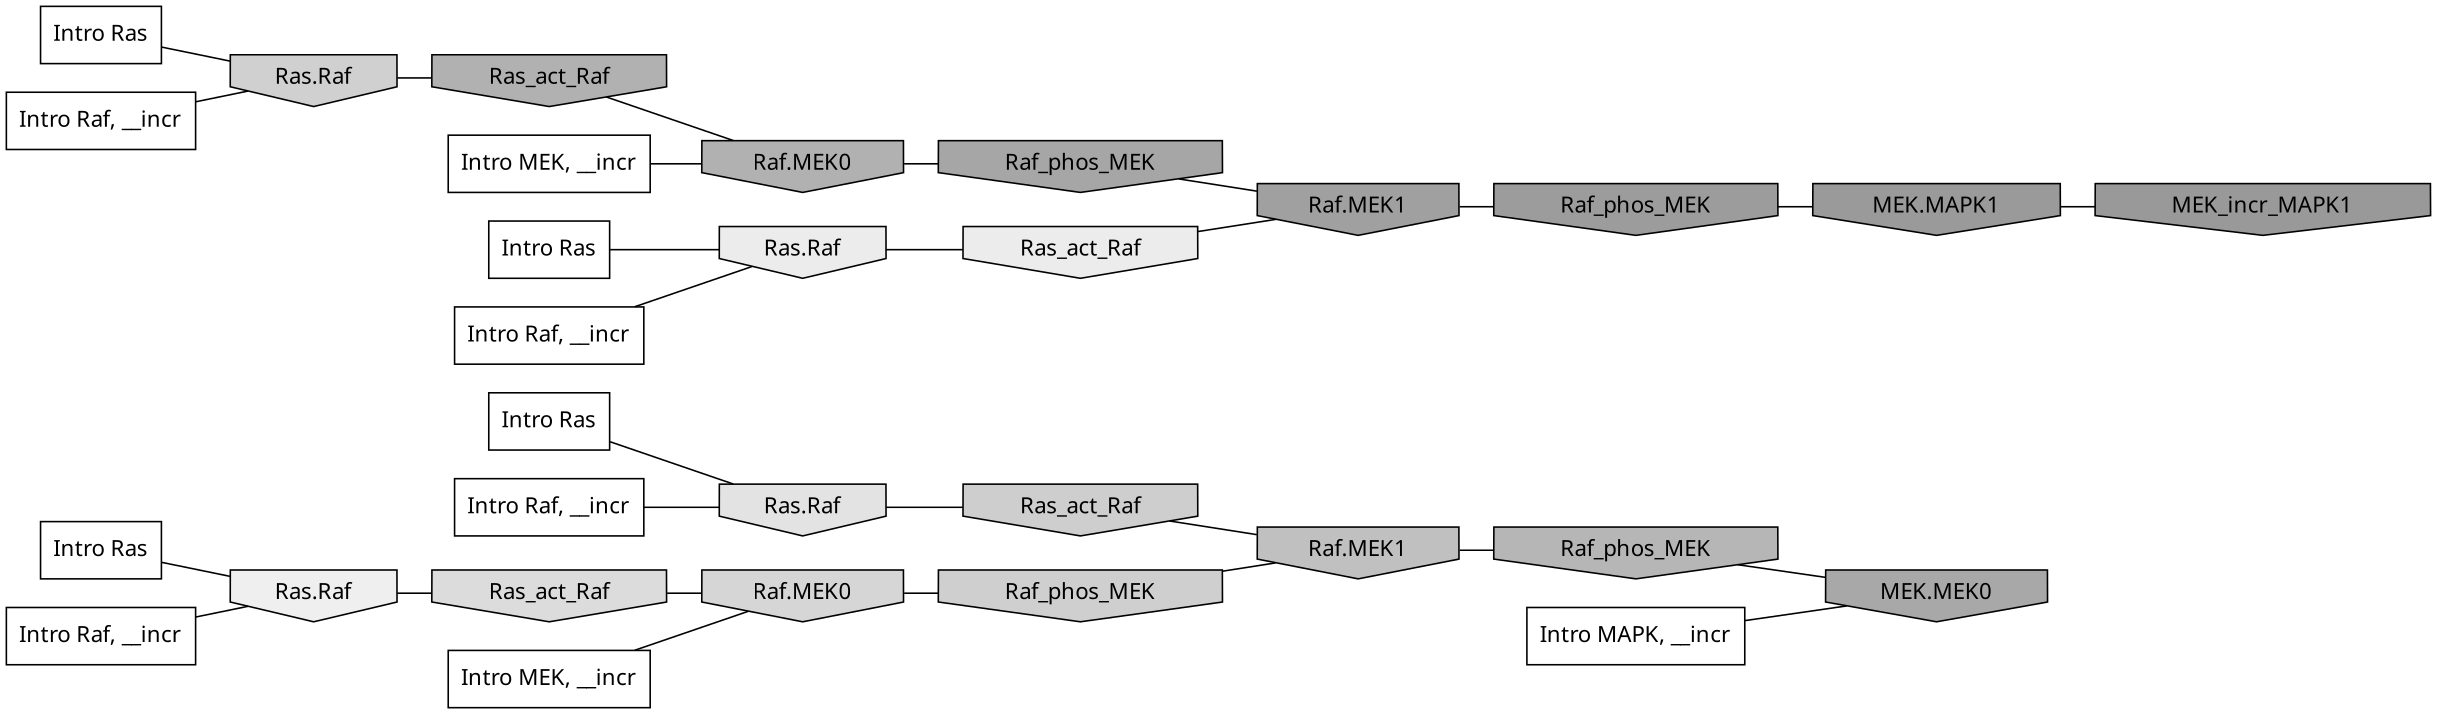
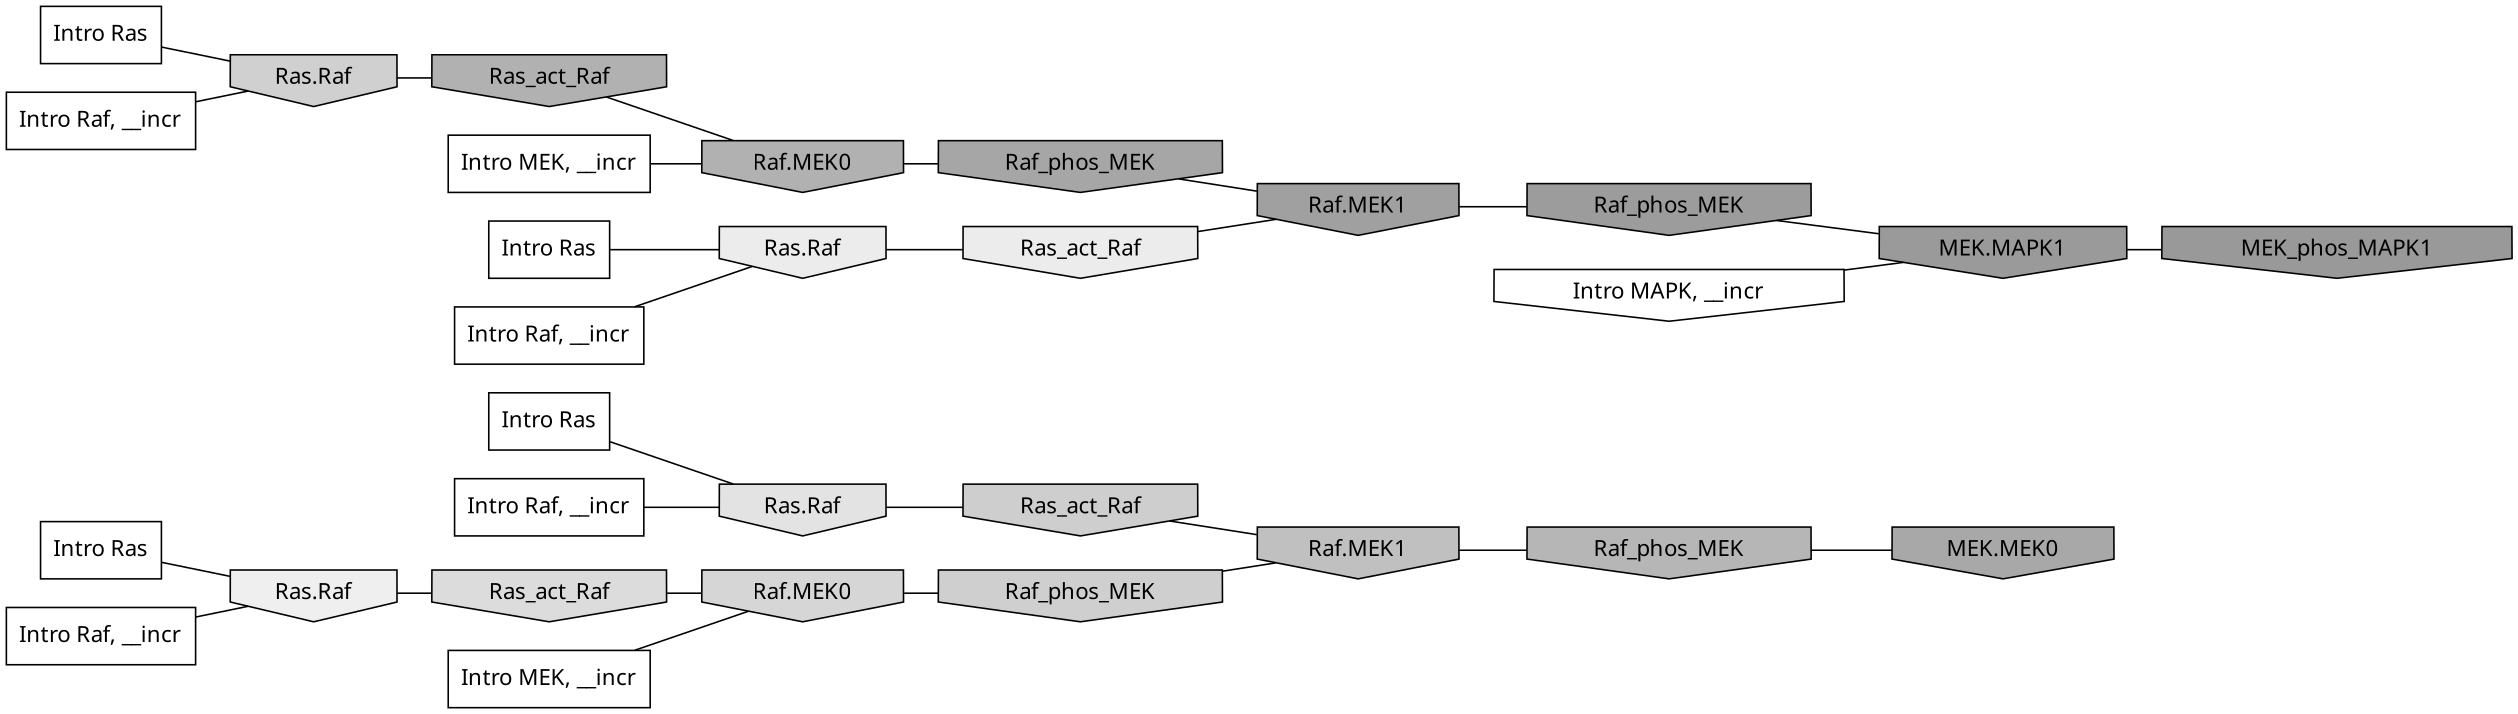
(2263, 207) -> (2337, 250)
(1796, 613) -> (1874, 266)
(1636, 636) -> (1669, 293)
